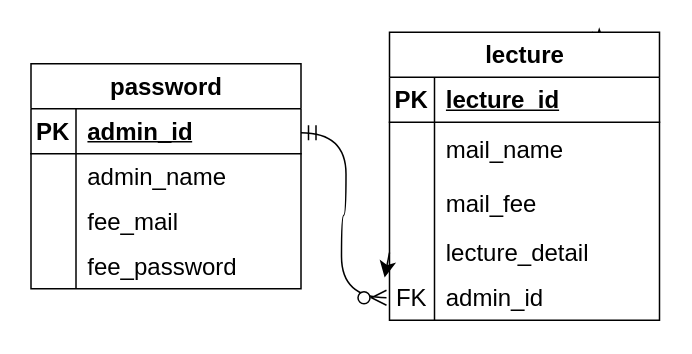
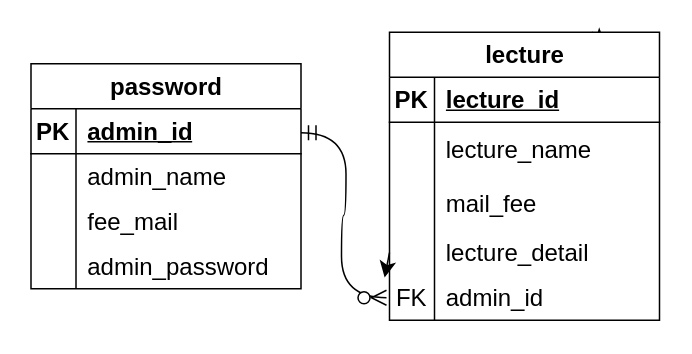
(500, 149) -> (524, 149)
(168, 266) -> (179, 266)
